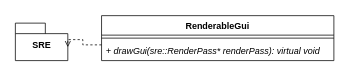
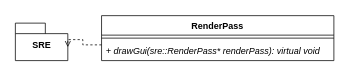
(218, 26) -> (218, 26)
